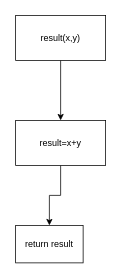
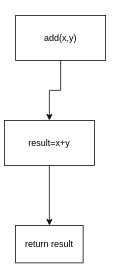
(60, 38) -> (60, 38)
(60, 143) -> (49, 143)
